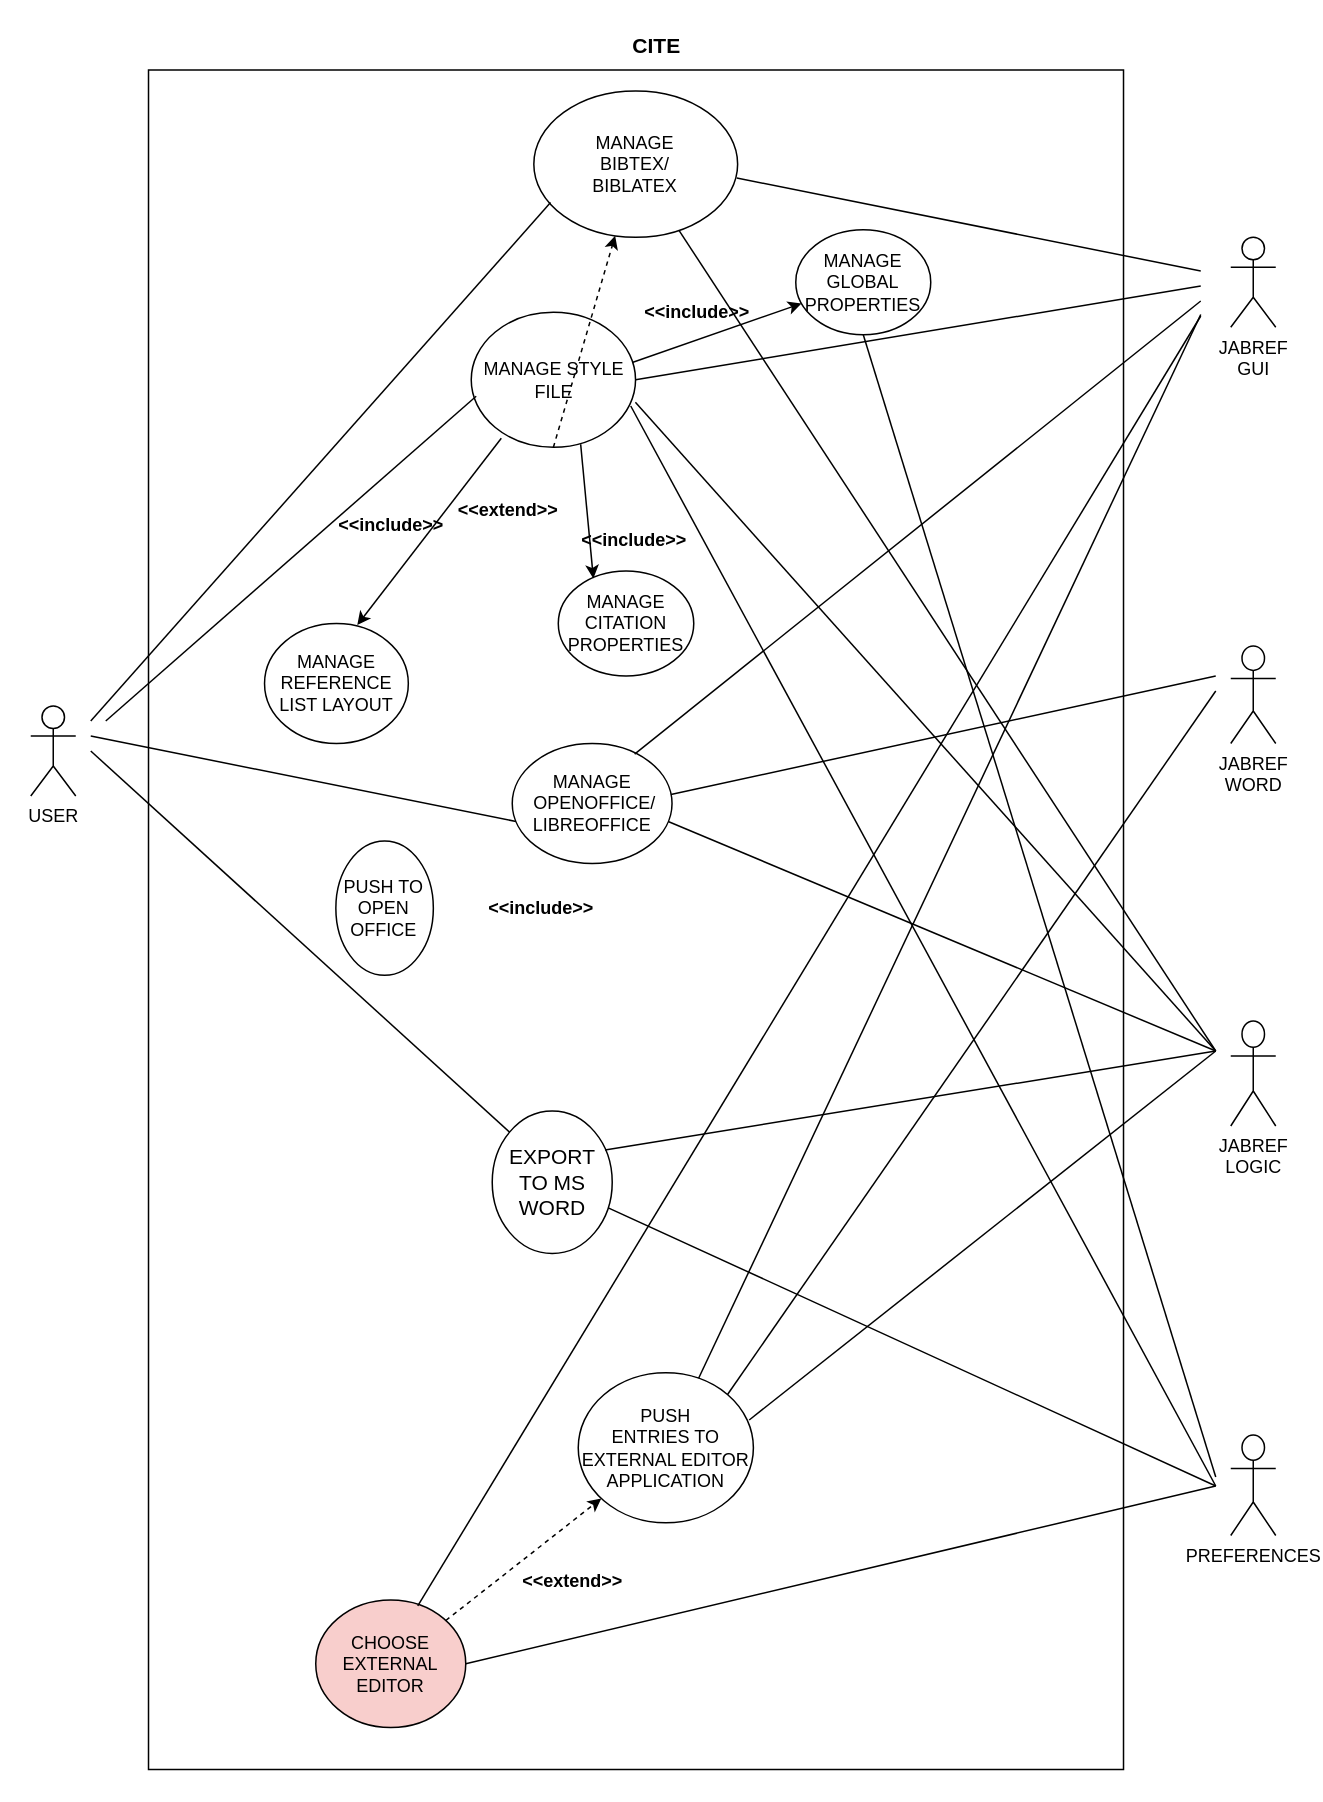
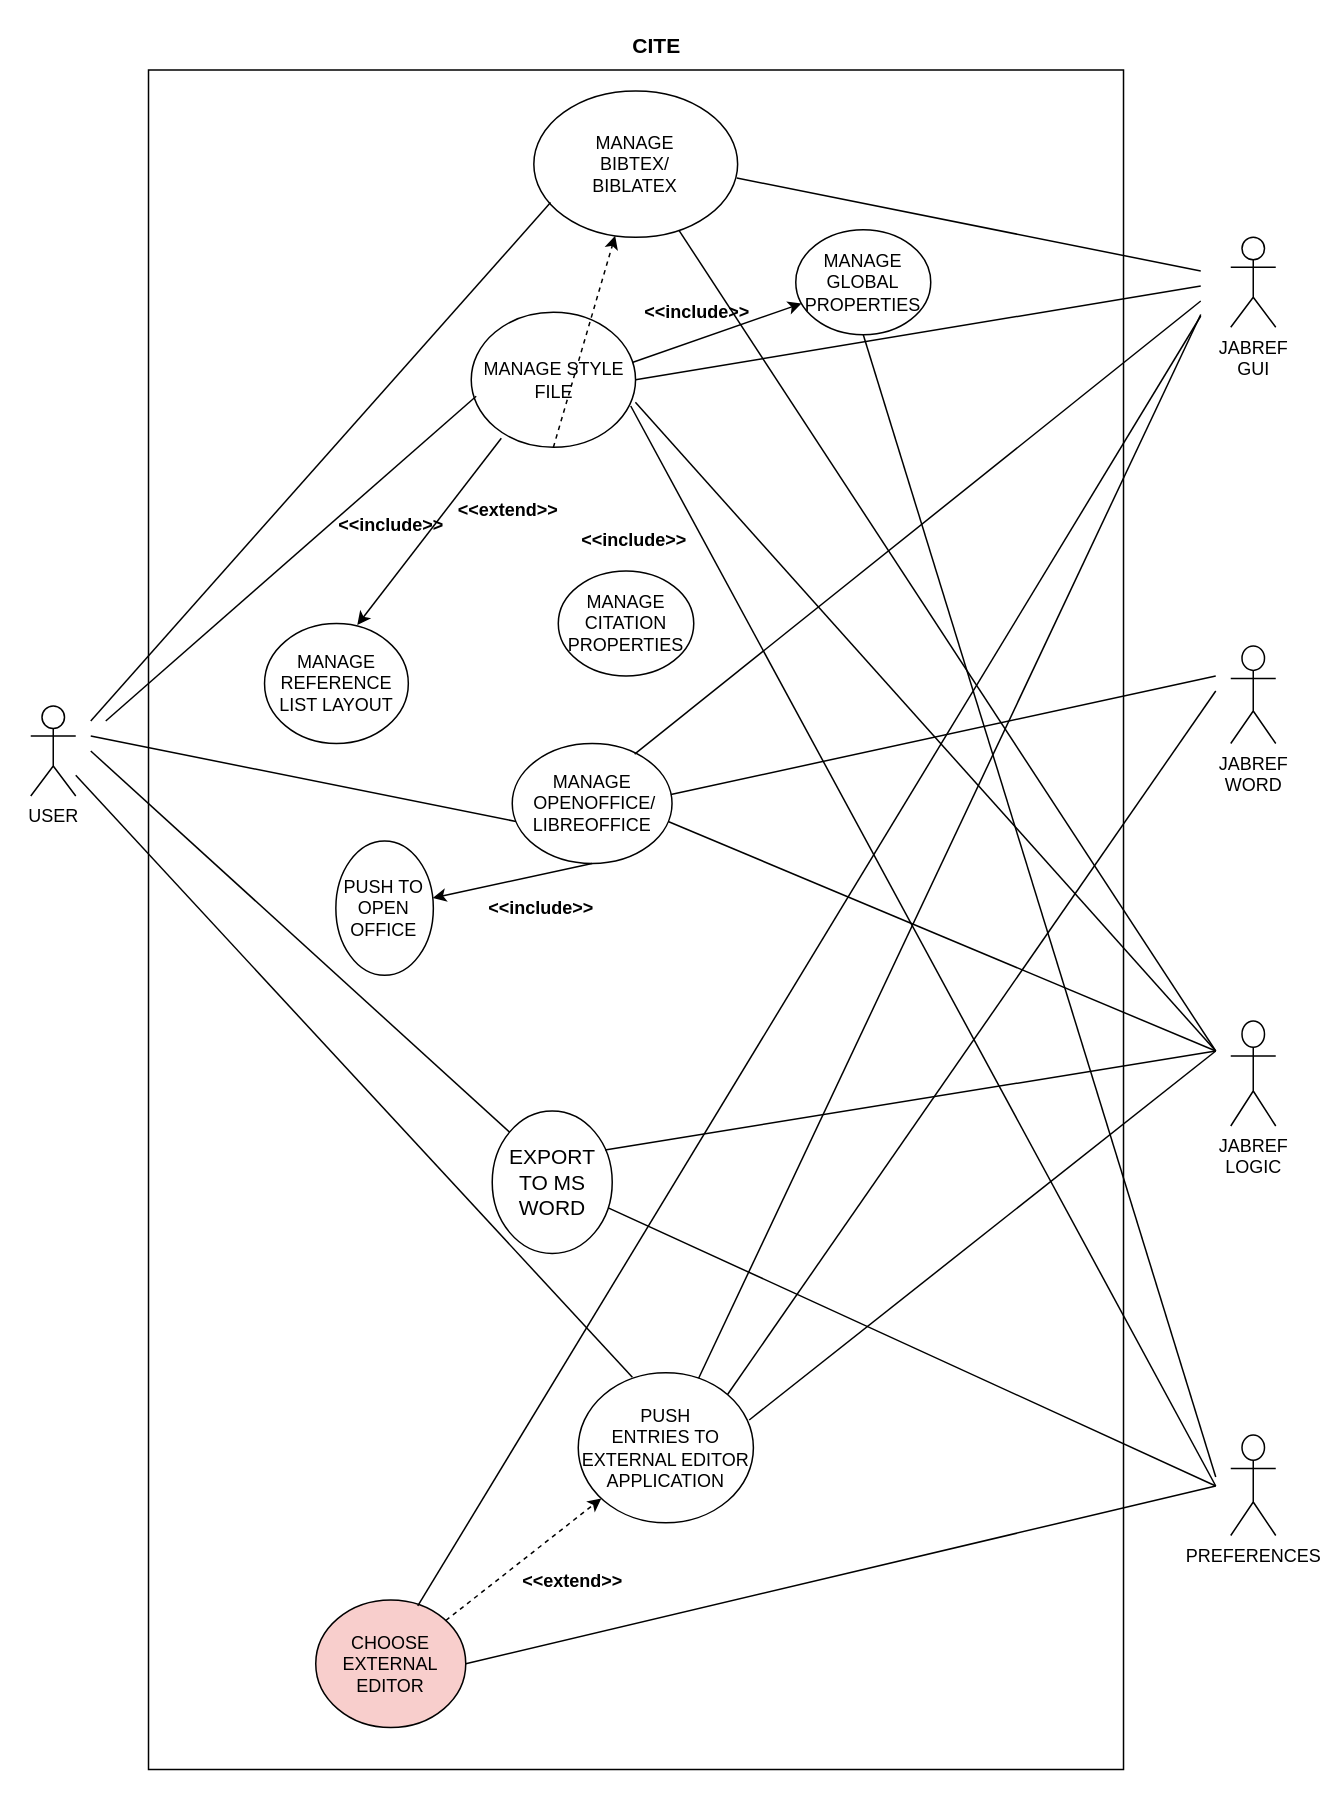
(587, 506) -> none
none -> (518, 879)
none -> (354, 1076)
